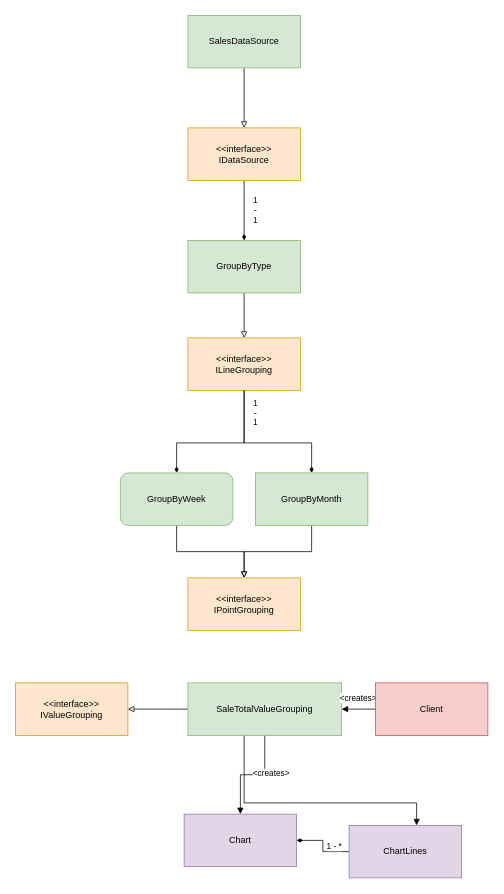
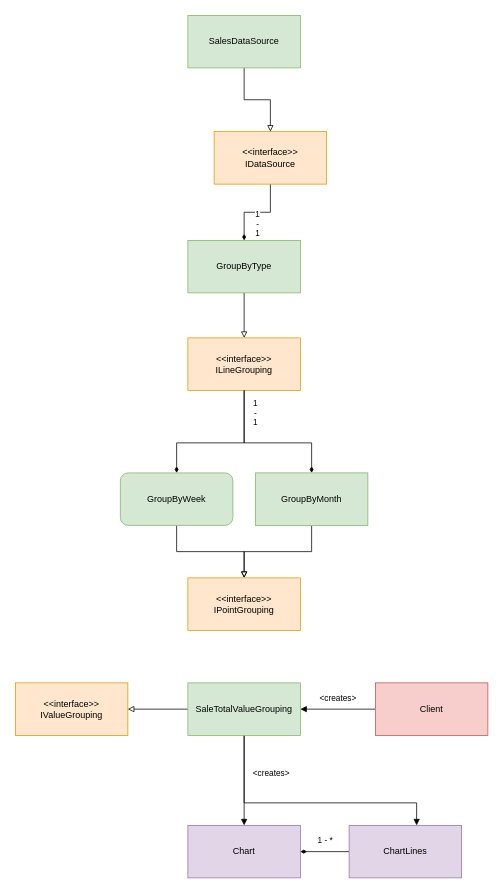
(244, 154) -> (270, 158)
(265, 709) -> (244, 709)
(240, 840) -> (244, 852)
